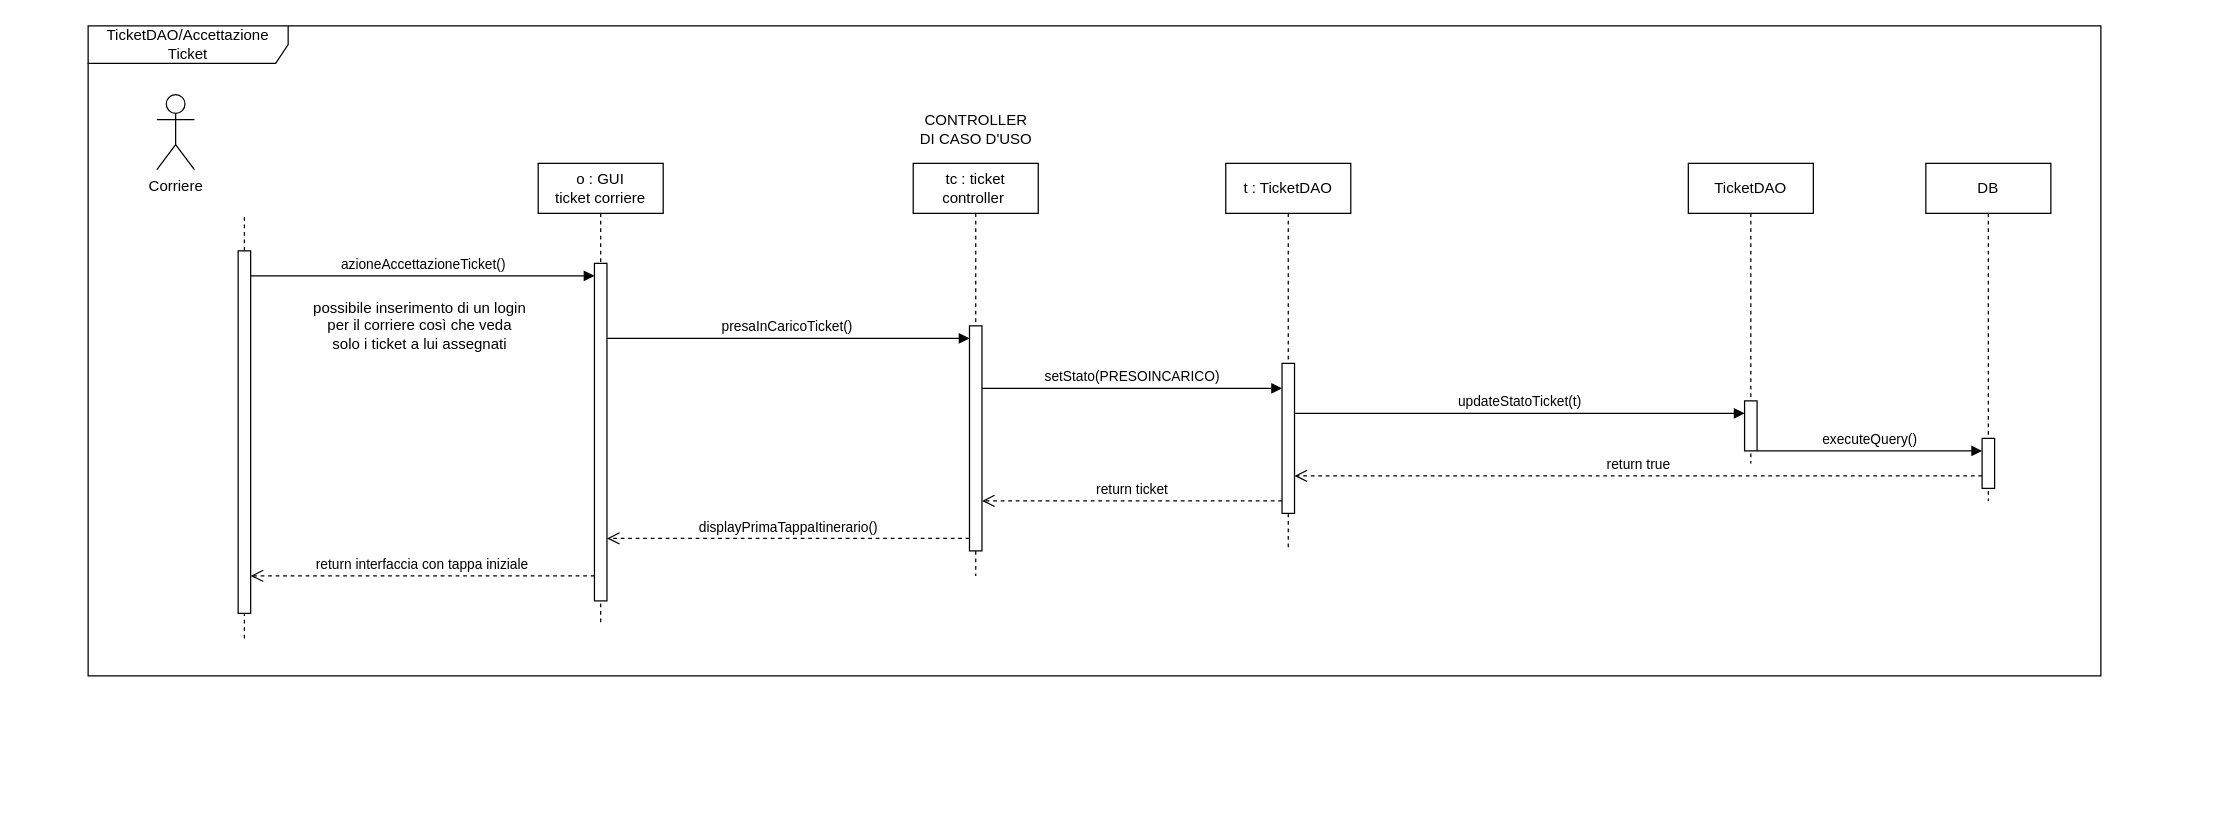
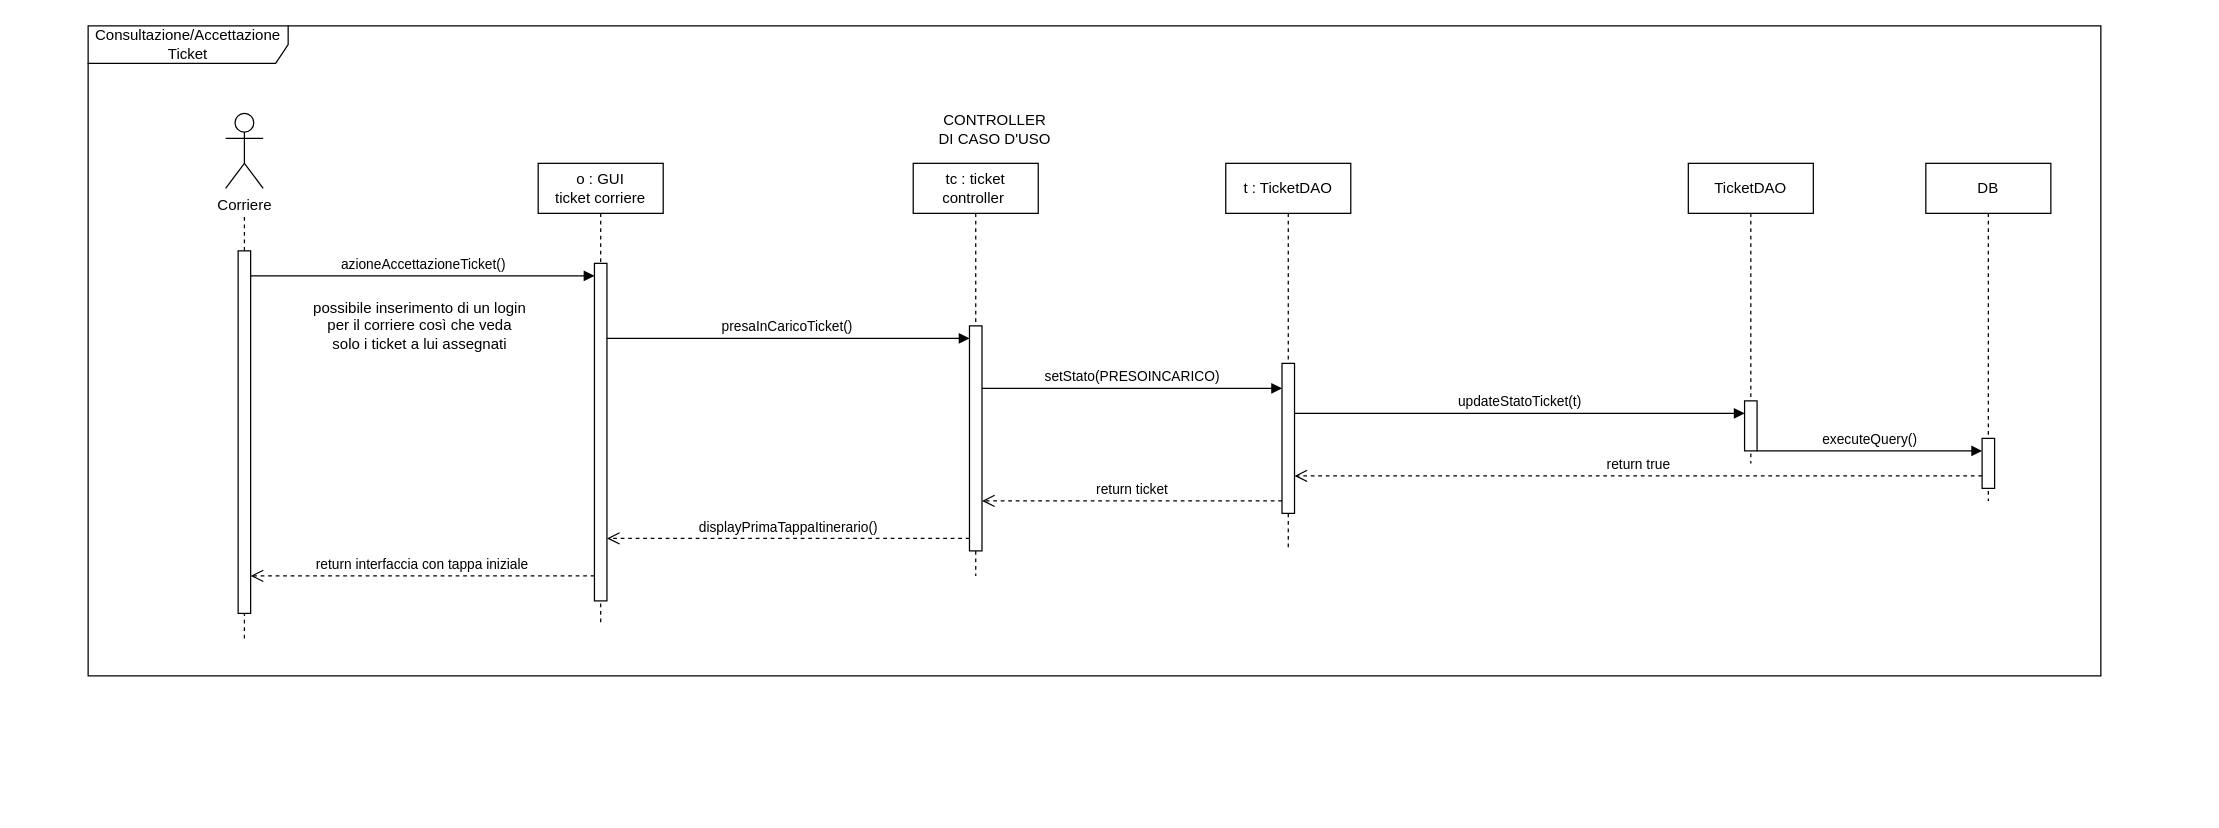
(188, 44) -> (188, 44)
(976, 129) -> (994, 129)
(176, 132) -> (244, 151)
